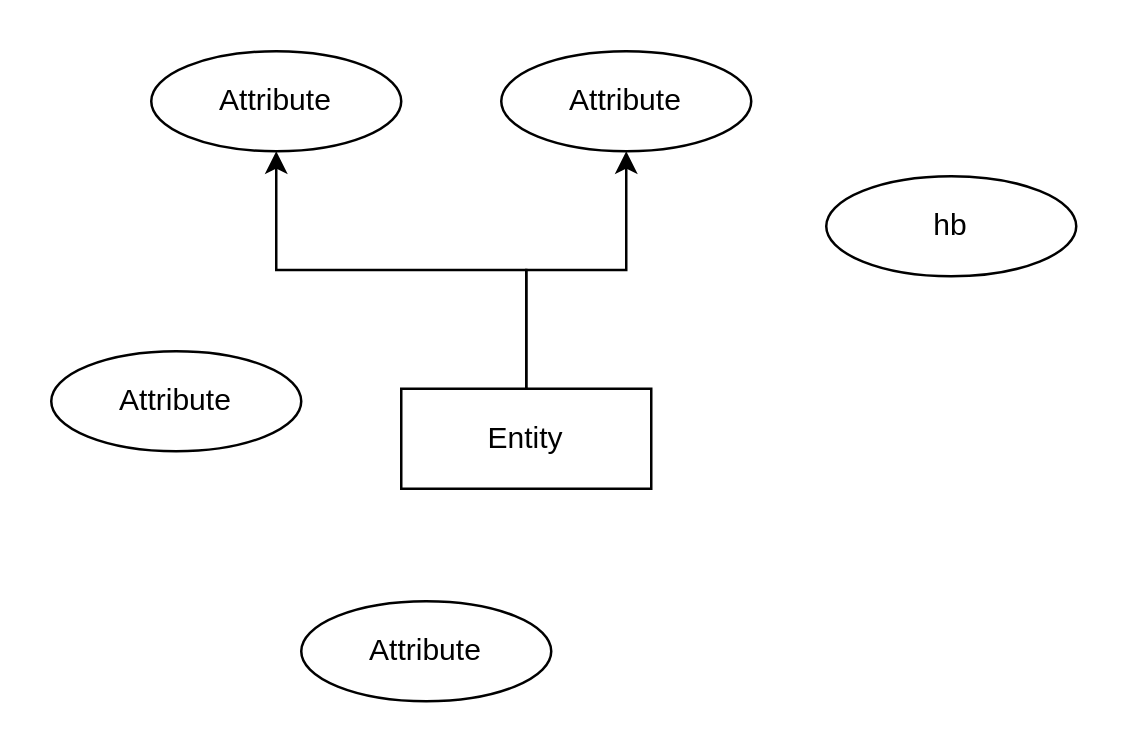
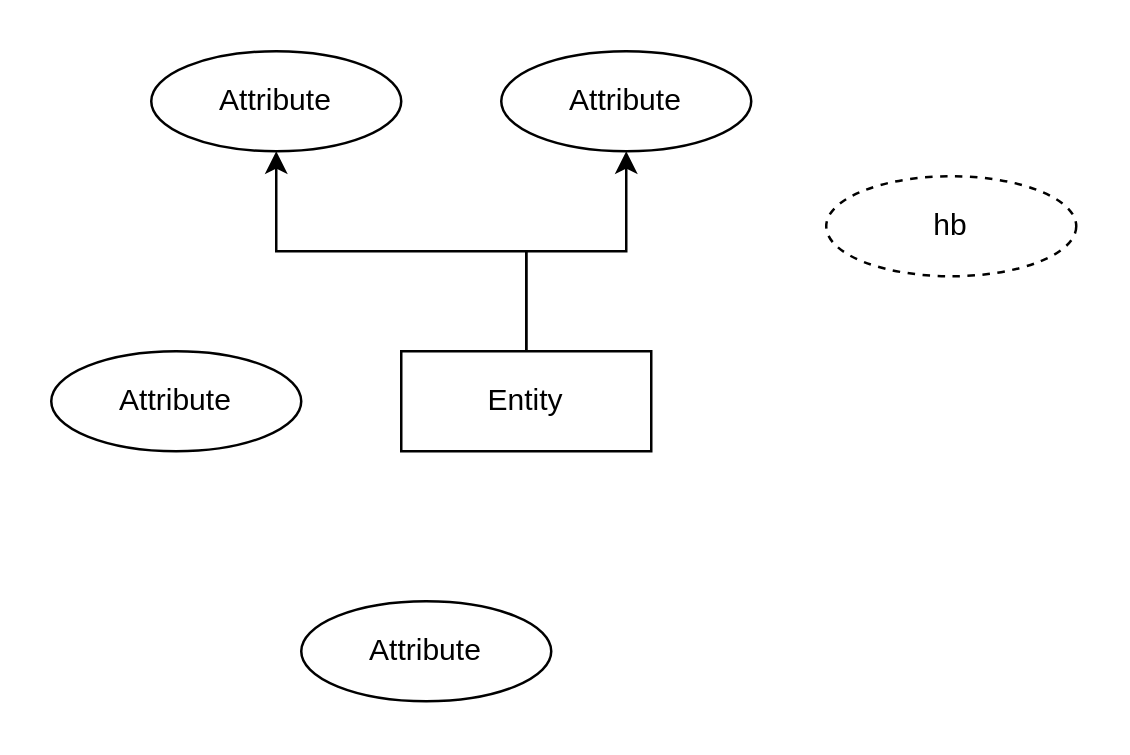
(951, 226) -> (951, 226)
(526, 439) -> (526, 401)
